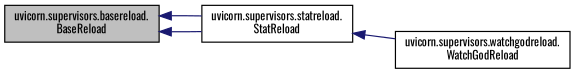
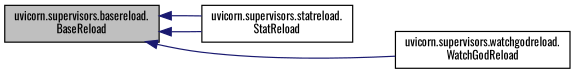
(380, 37) -> (276, 58)
